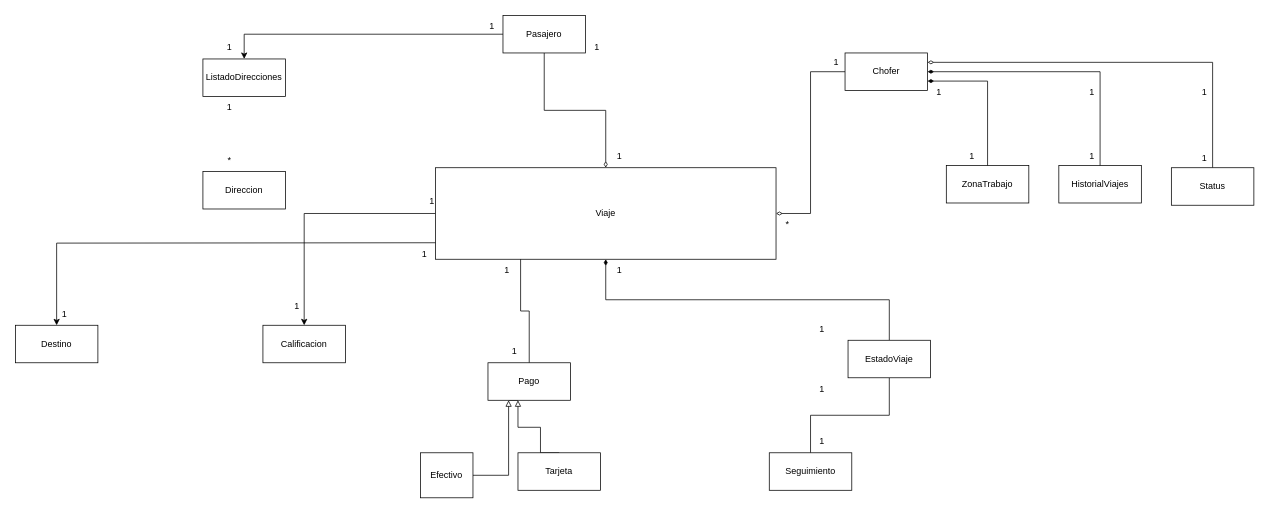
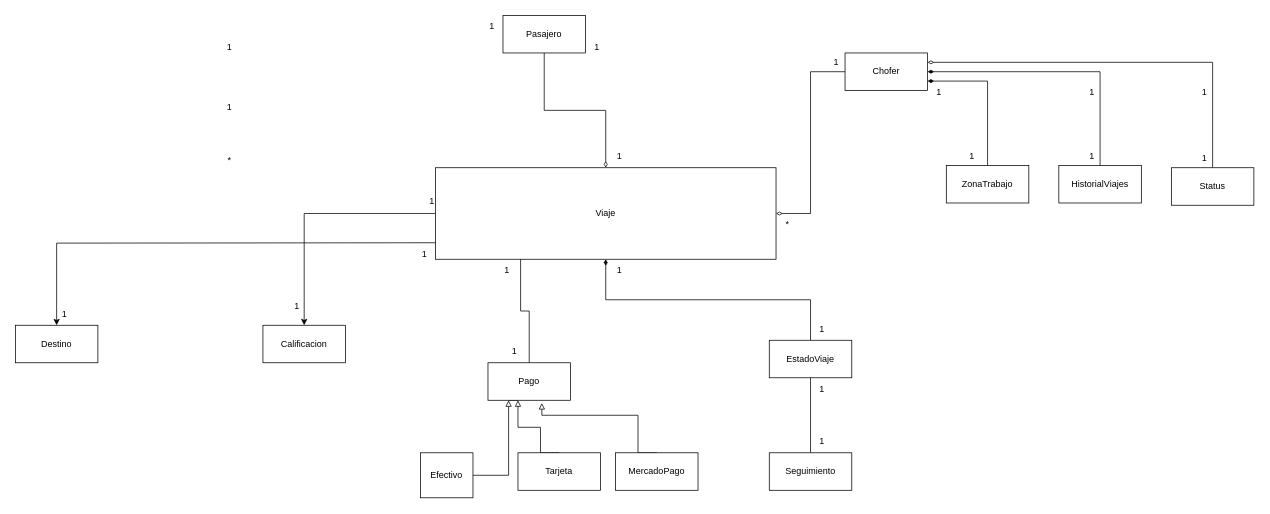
(364, 34) -> none
(244, 78) -> none
(244, 190) -> none
(889, 359) -> (810, 359)
none -> (588, 415)
none -> (657, 471)
